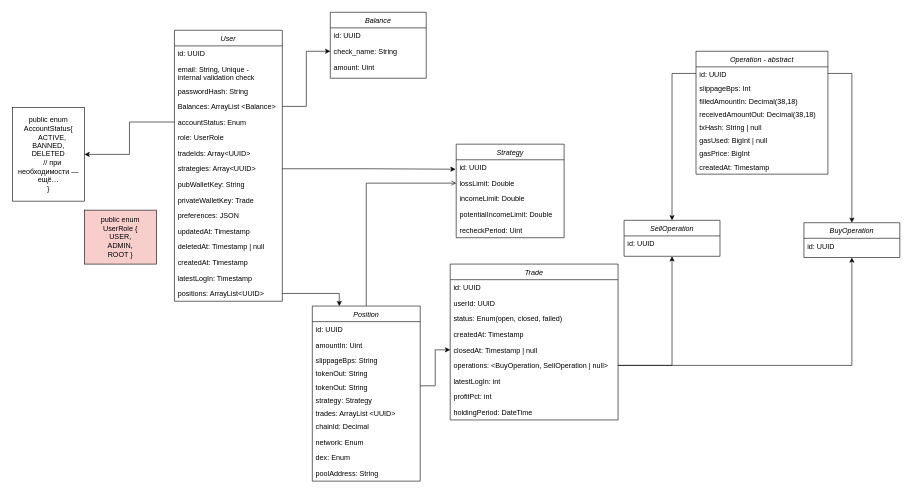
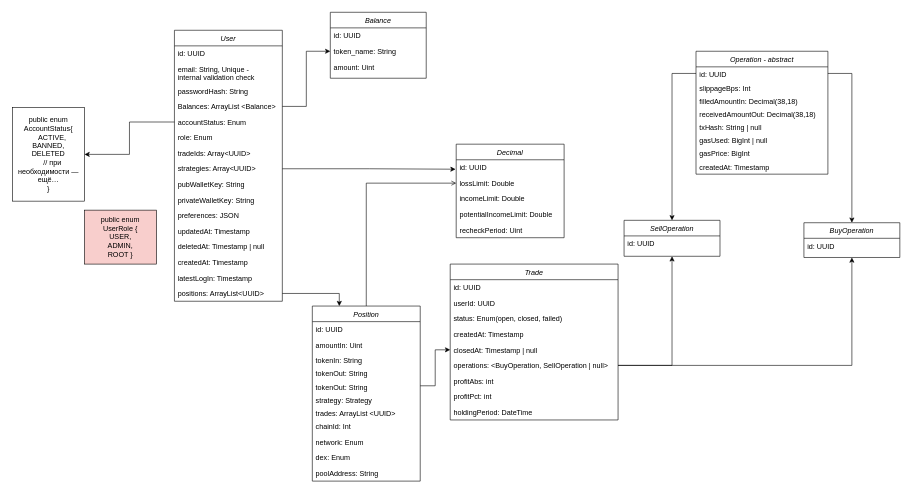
(367, 52) -> (367, 52)
(202, 138) -> (195, 138)
(510, 152) -> (510, 152)
(219, 200) -> (220, 200)
(349, 361) -> (343, 361)
(482, 382) -> (478, 382)
(343, 427) -> (337, 427)
